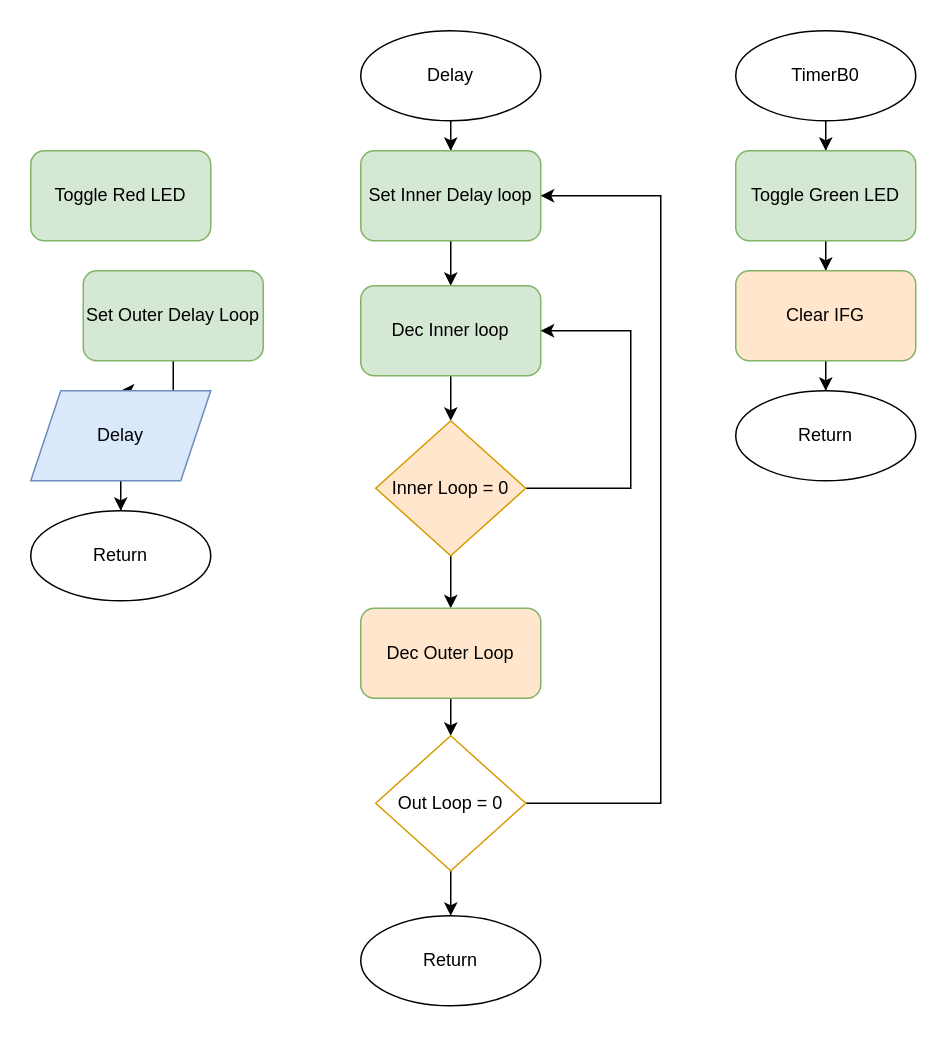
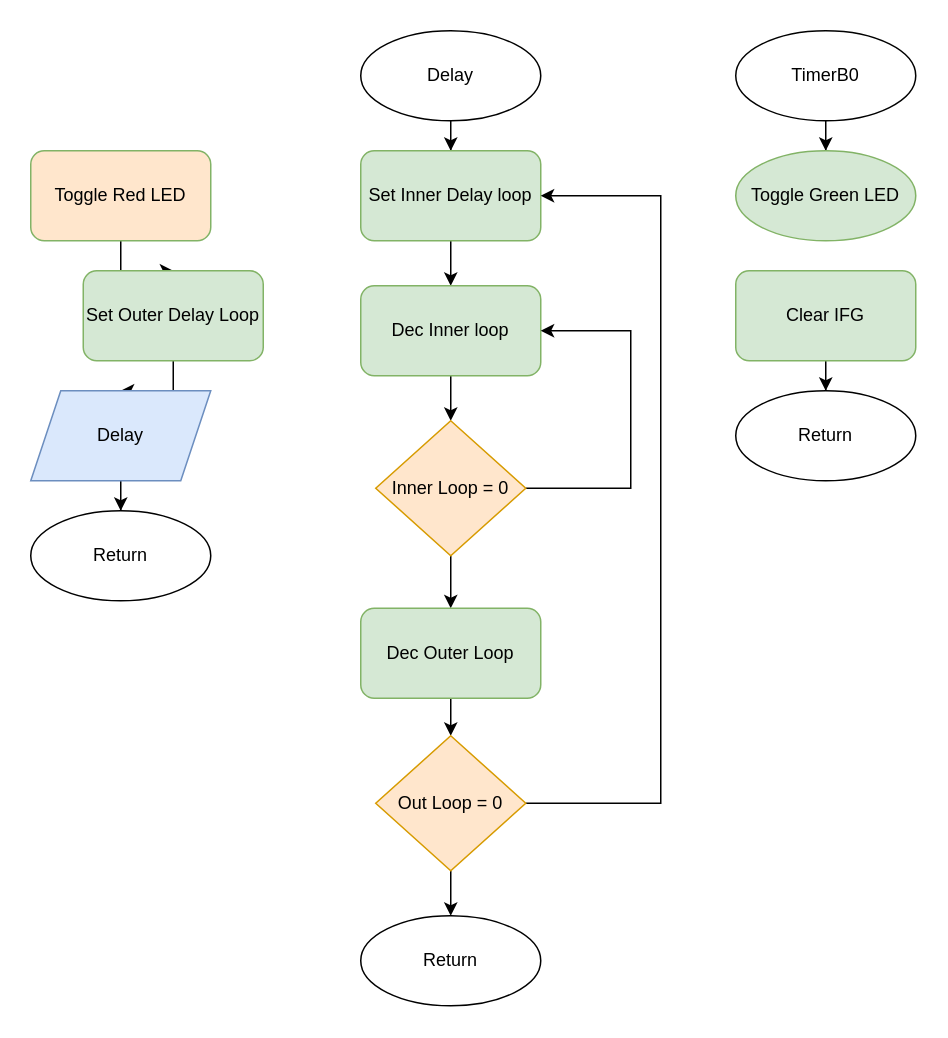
(121, 196) -> (121, 196)
(826, 196) -> (826, 196)
none -> (121, 257)
(826, 261) -> none
(826, 316) -> (826, 316)
(451, 653) -> (451, 653)
(451, 803) -> (451, 803)
